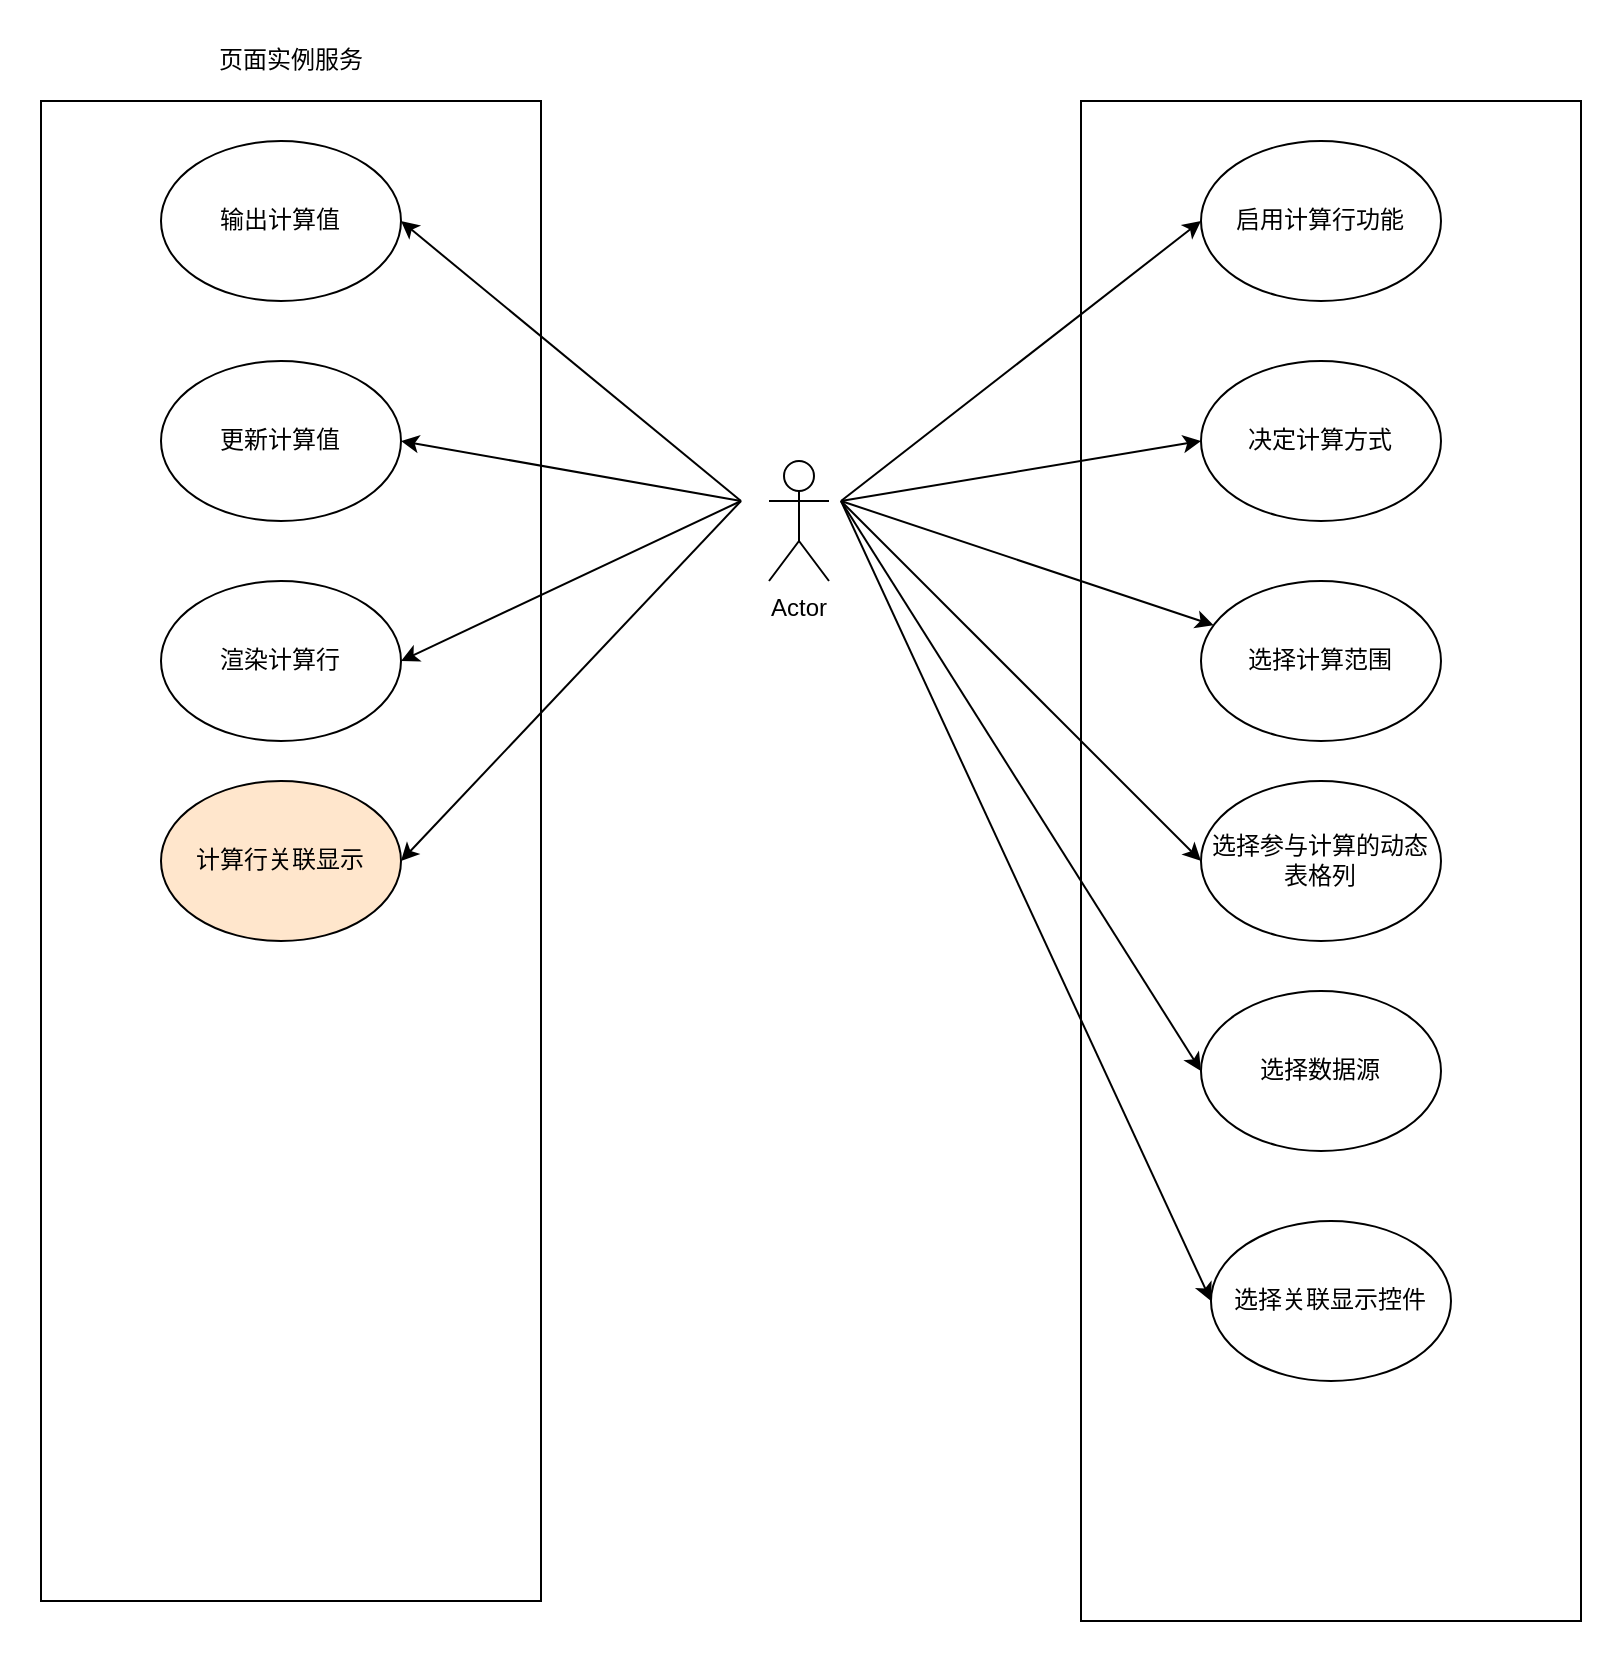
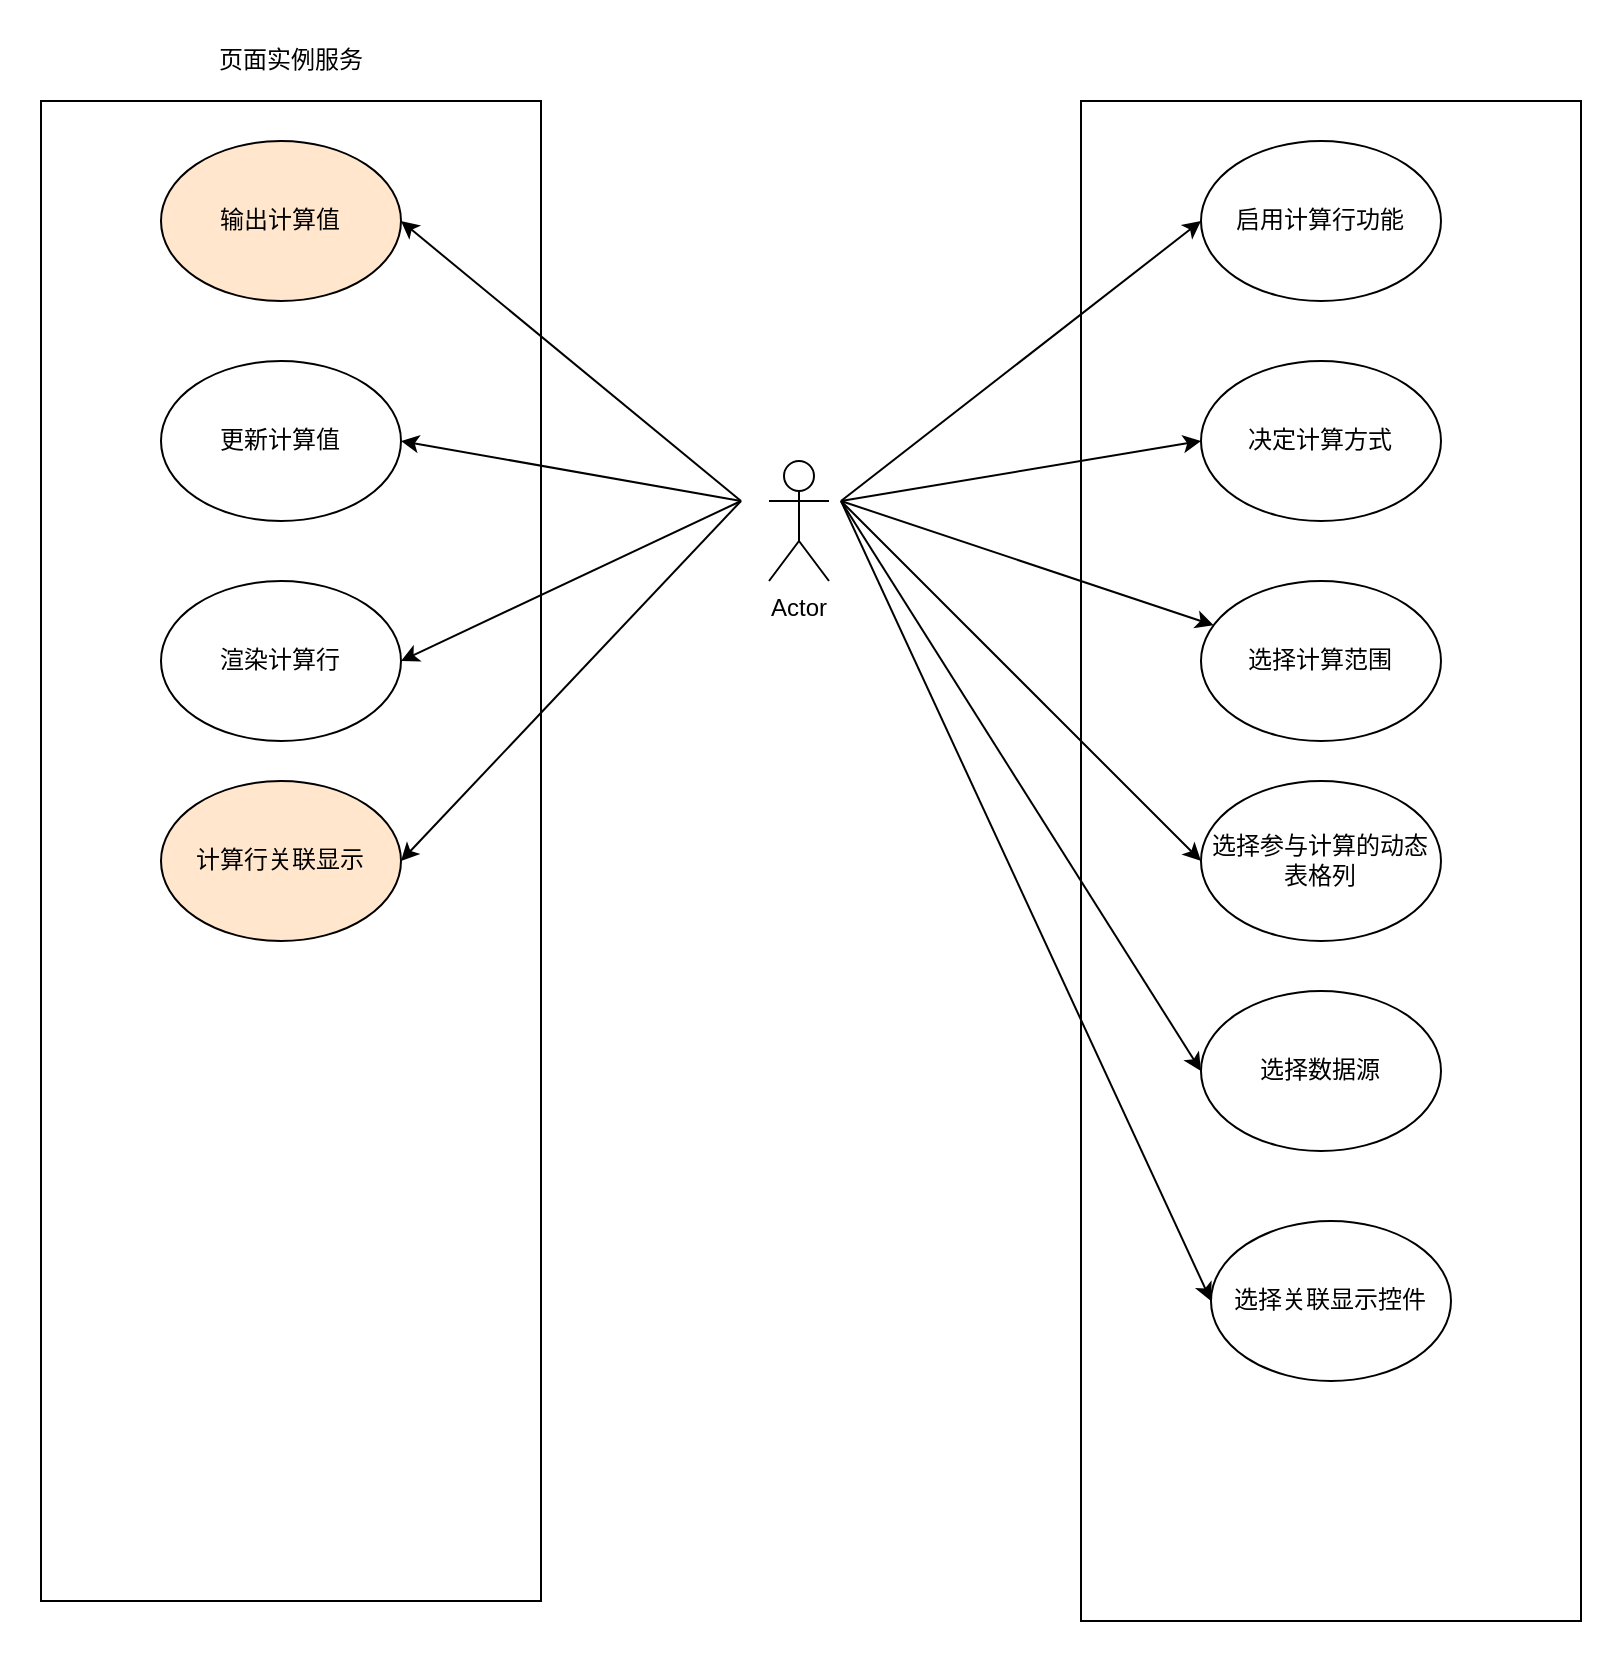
(281, 221) -> (281, 221)
